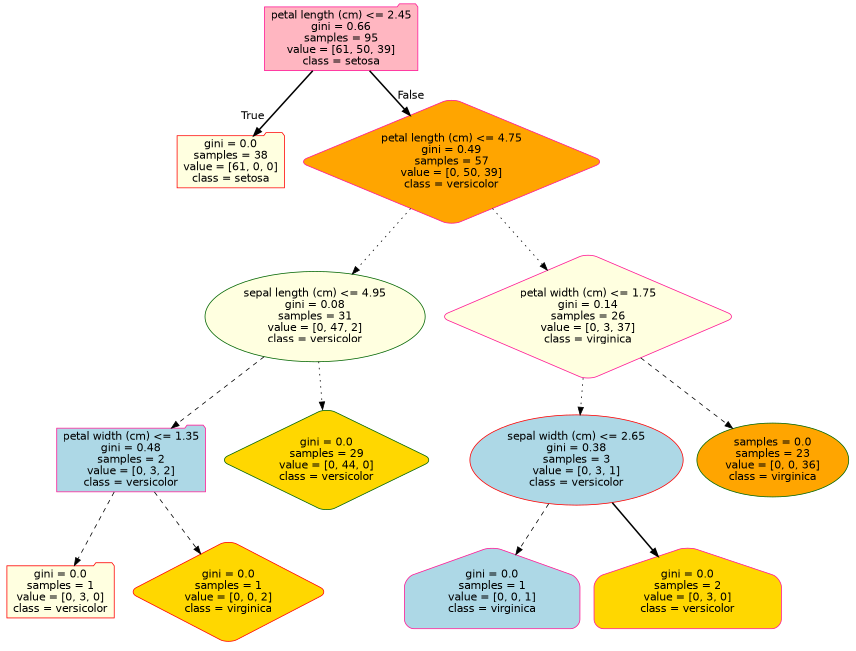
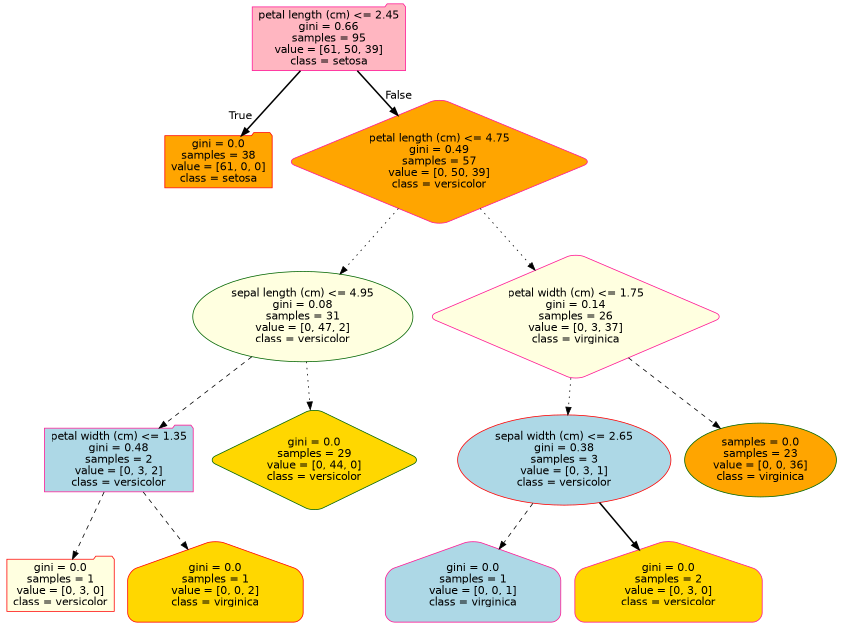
(231, 162) -> (219, 162)
(228, 592) -> (215, 585)
